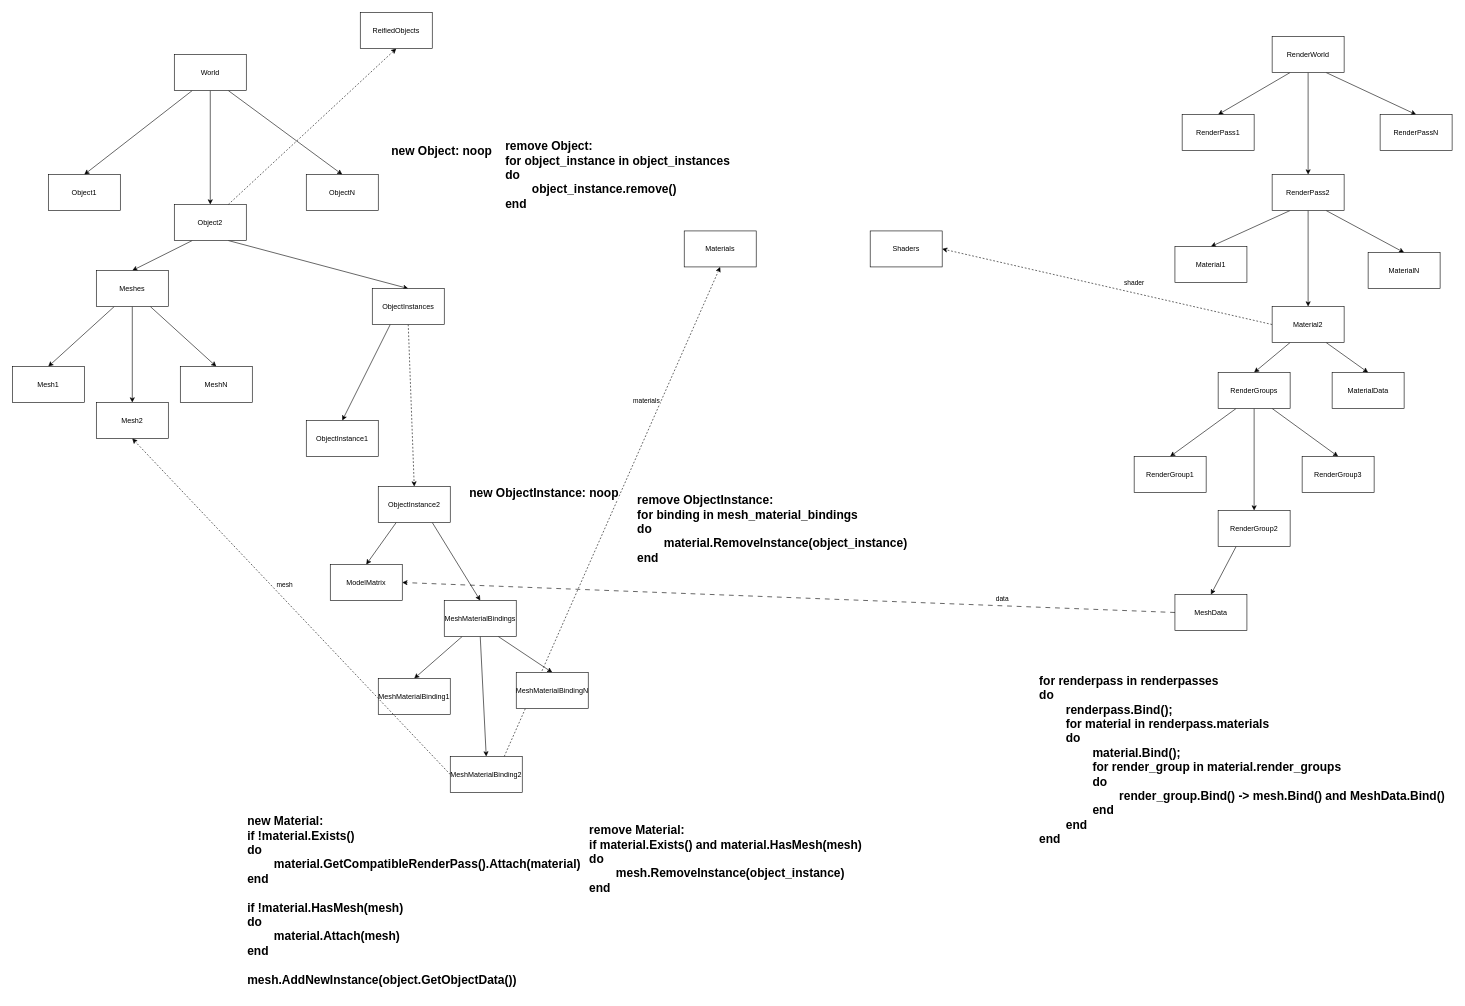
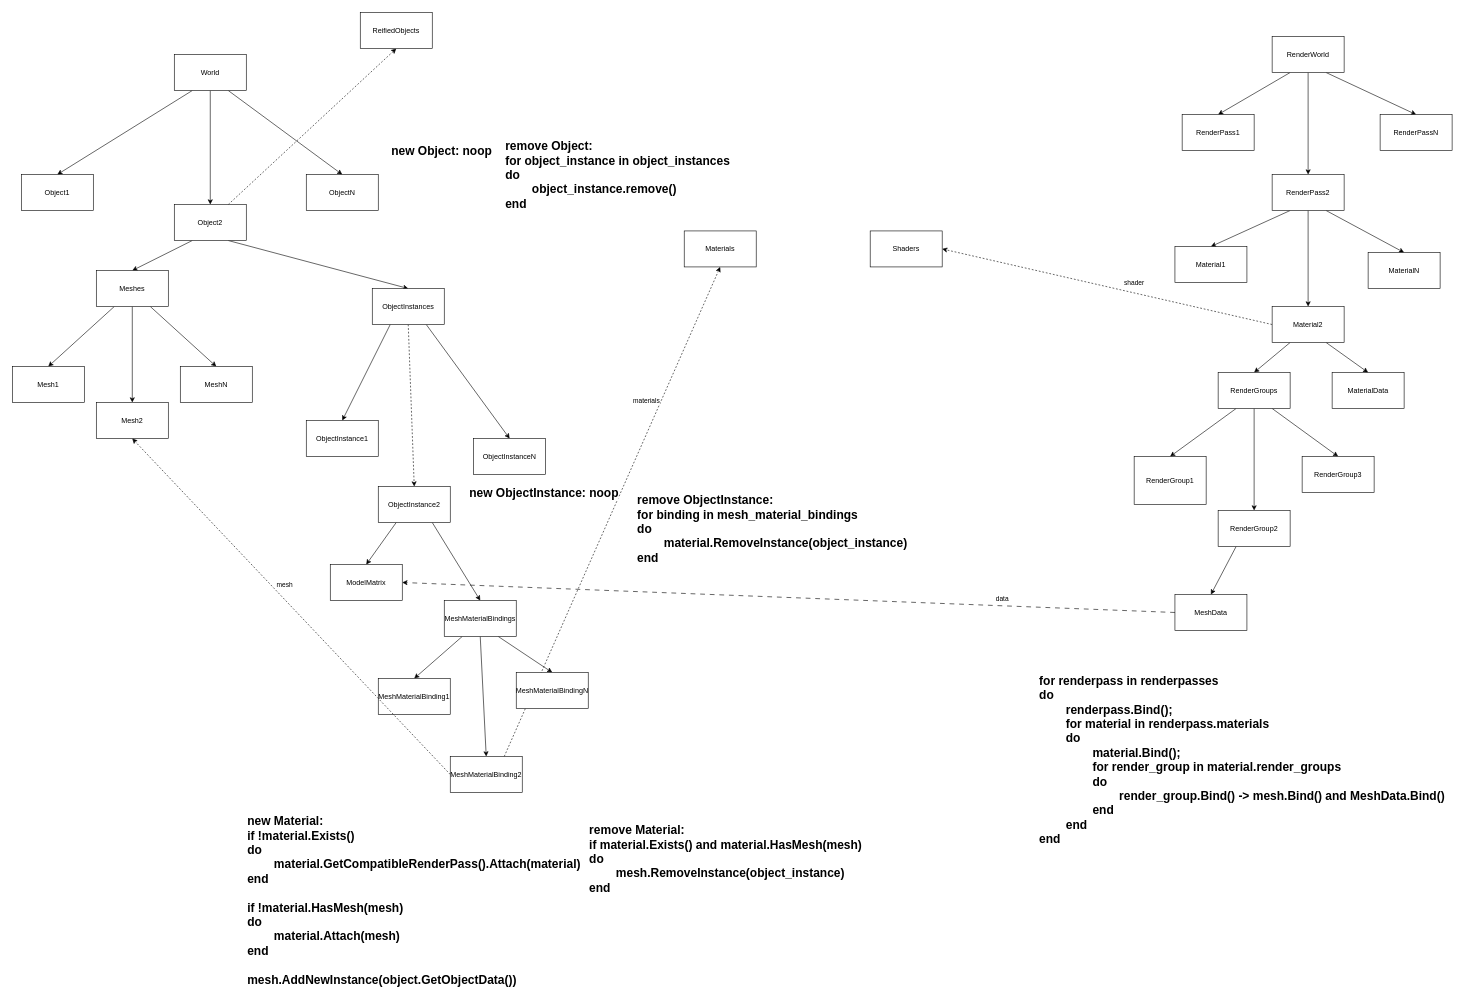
(84, 192) -> (57, 192)
none -> (467, 380)
none -> (510, 456)
(1170, 474) -> (1170, 480)
